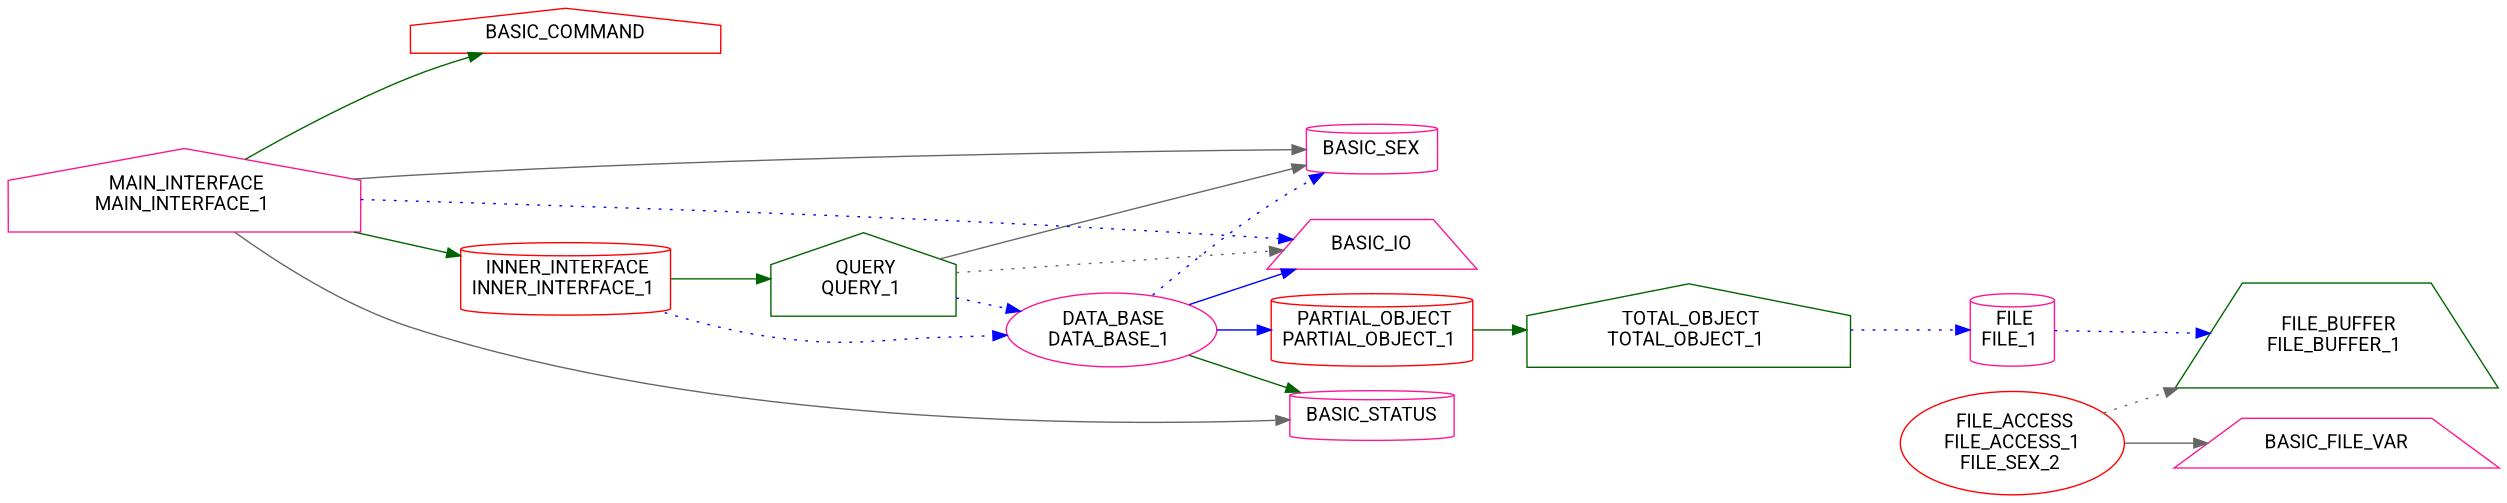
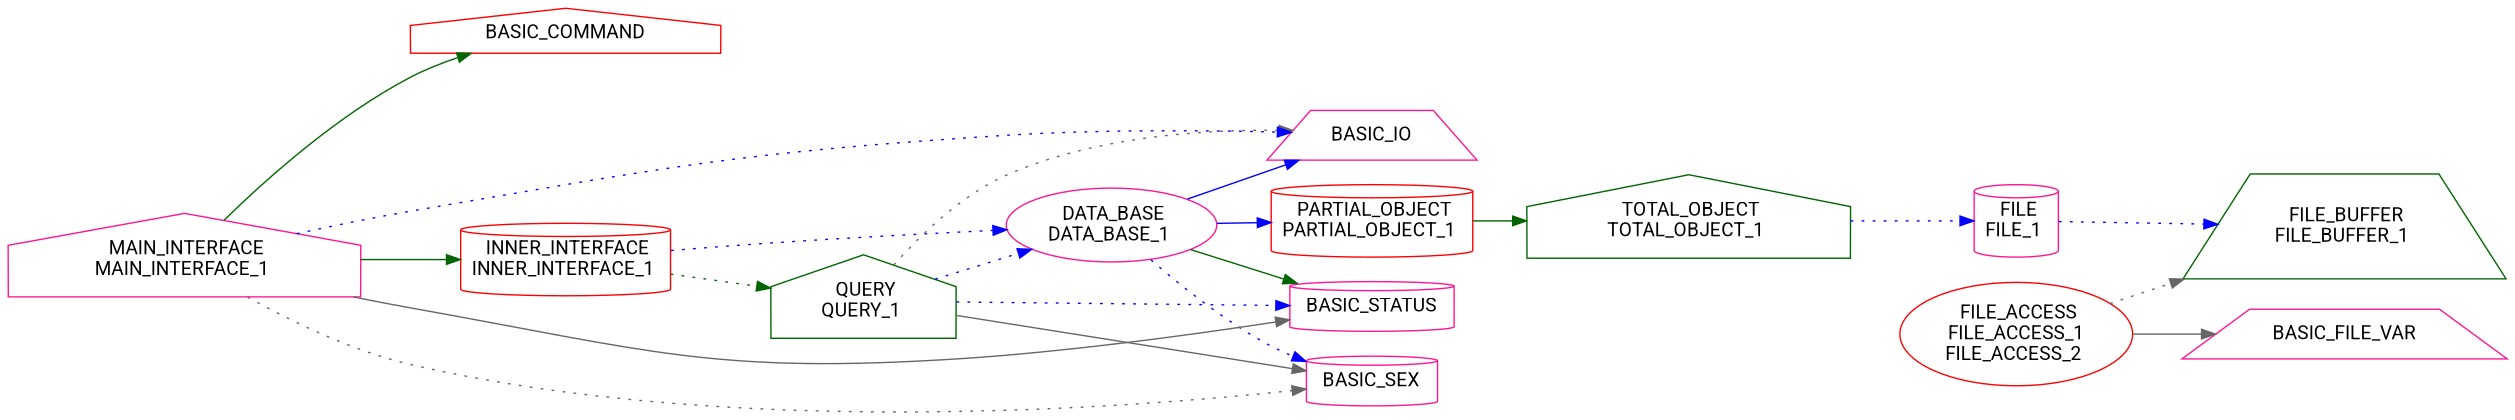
(823, 159) -> (762, 408)
(714, 279) -> (714, 280)
none -> (1116, 304)
(2012, 443) -> (2016, 334)
